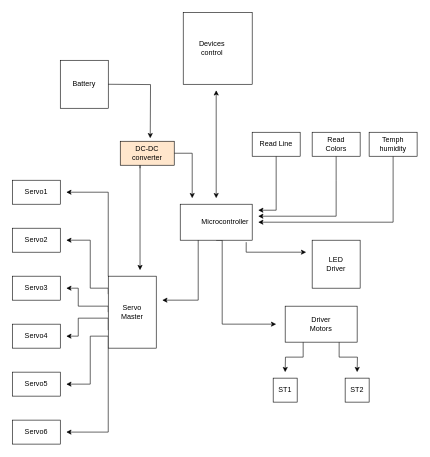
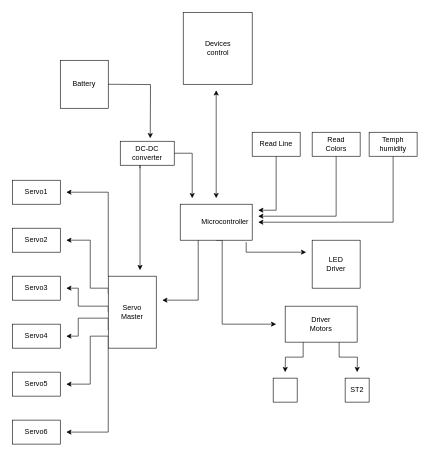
(212, 48) -> (218, 48)
(147, 153) -> (147, 153)
(285, 390) -> none
